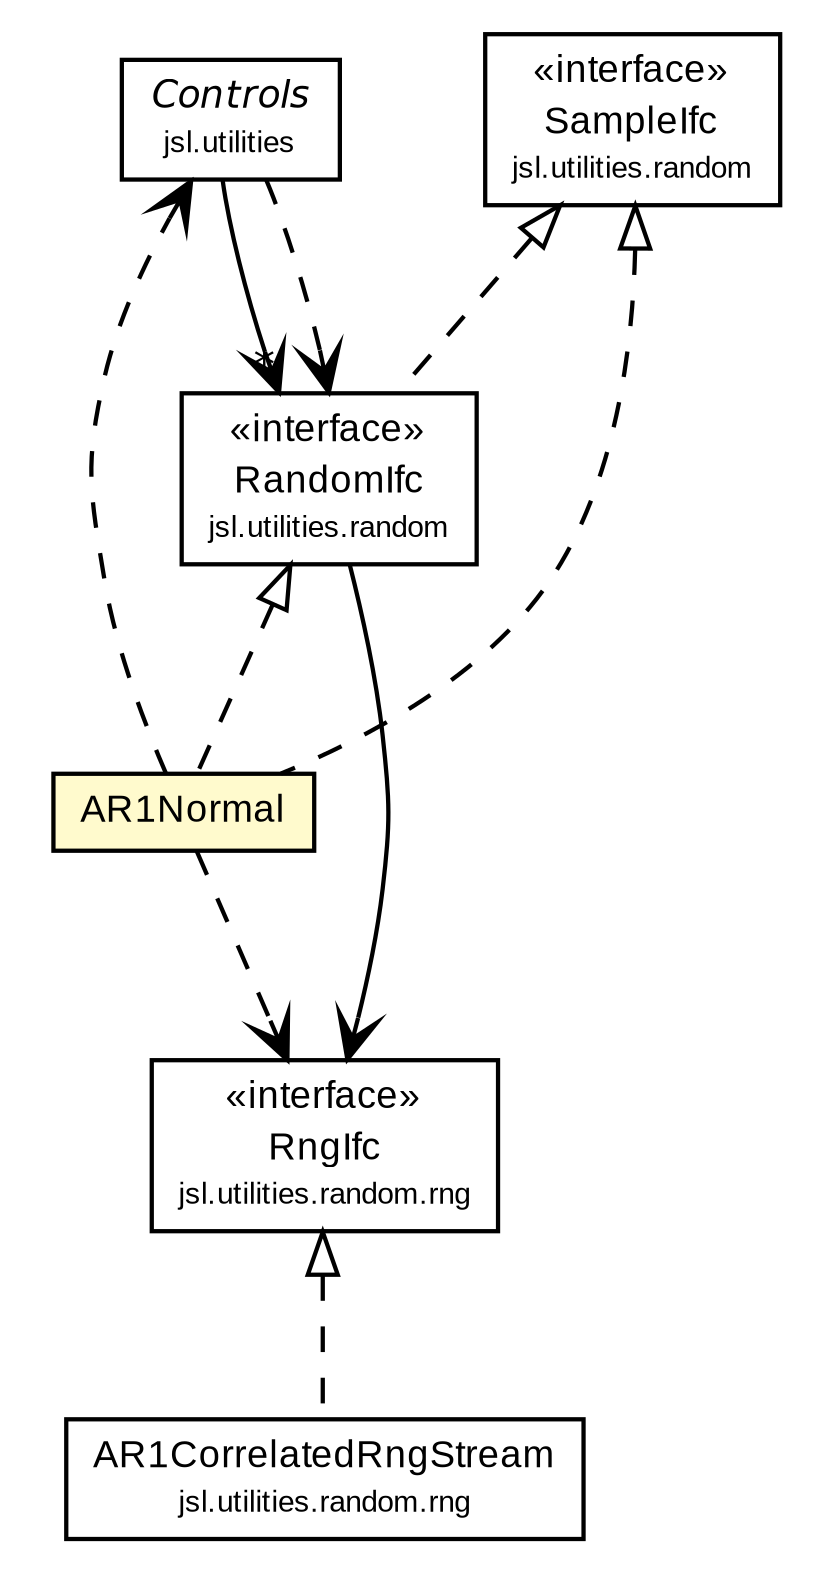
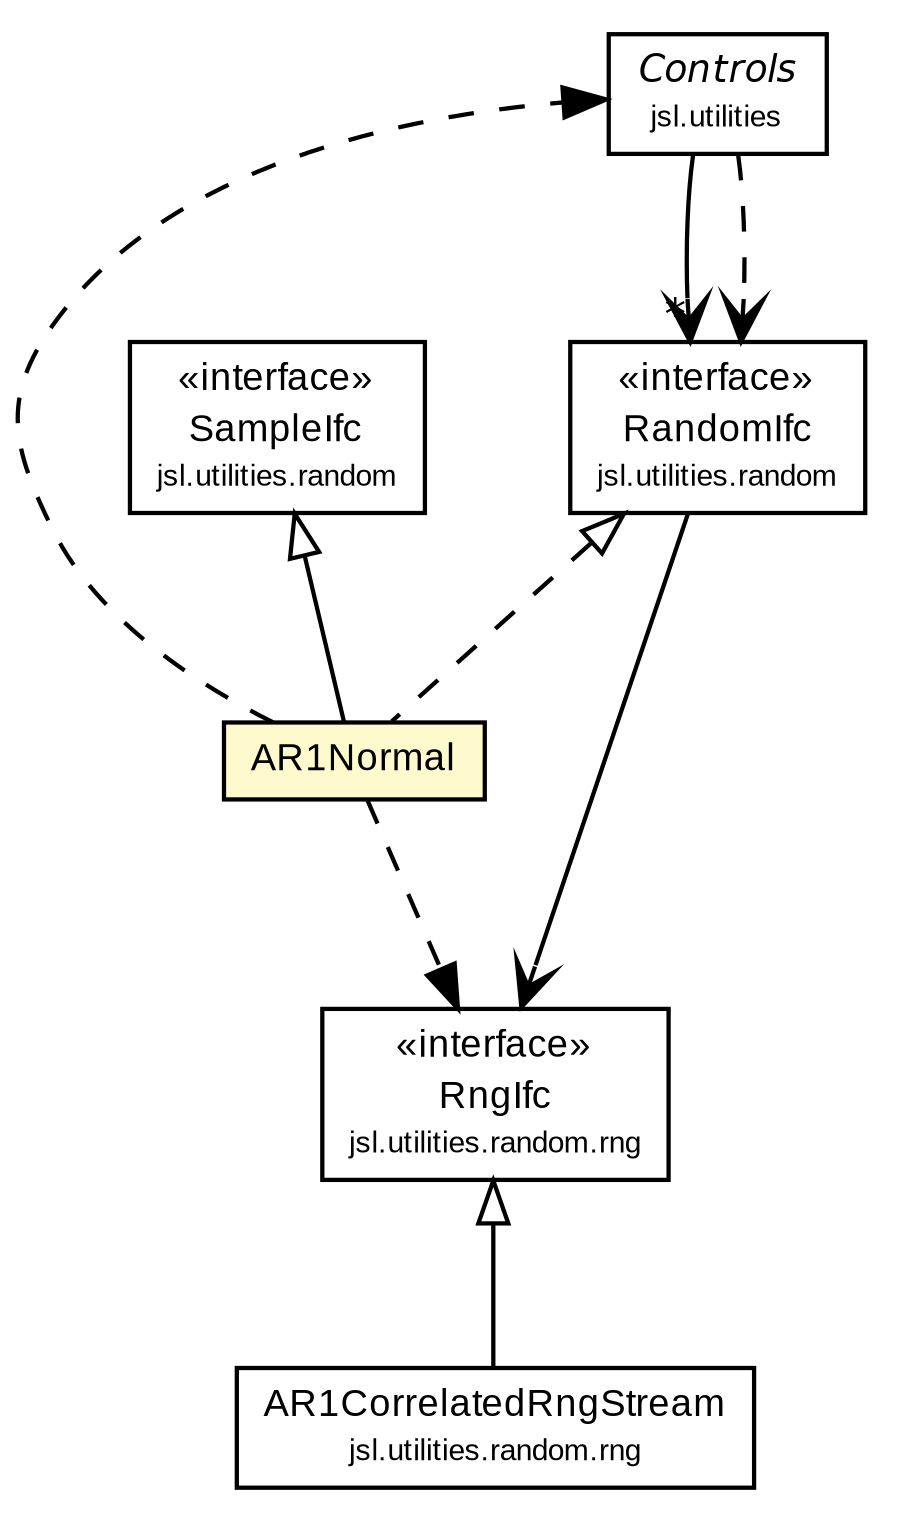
(465, 316) -> none
(92, 494) -> (71, 304)
(553, 576) -> (324, 639)
(233, 936) -> (404, 884)
(323, 1346) -> (493, 1295)
